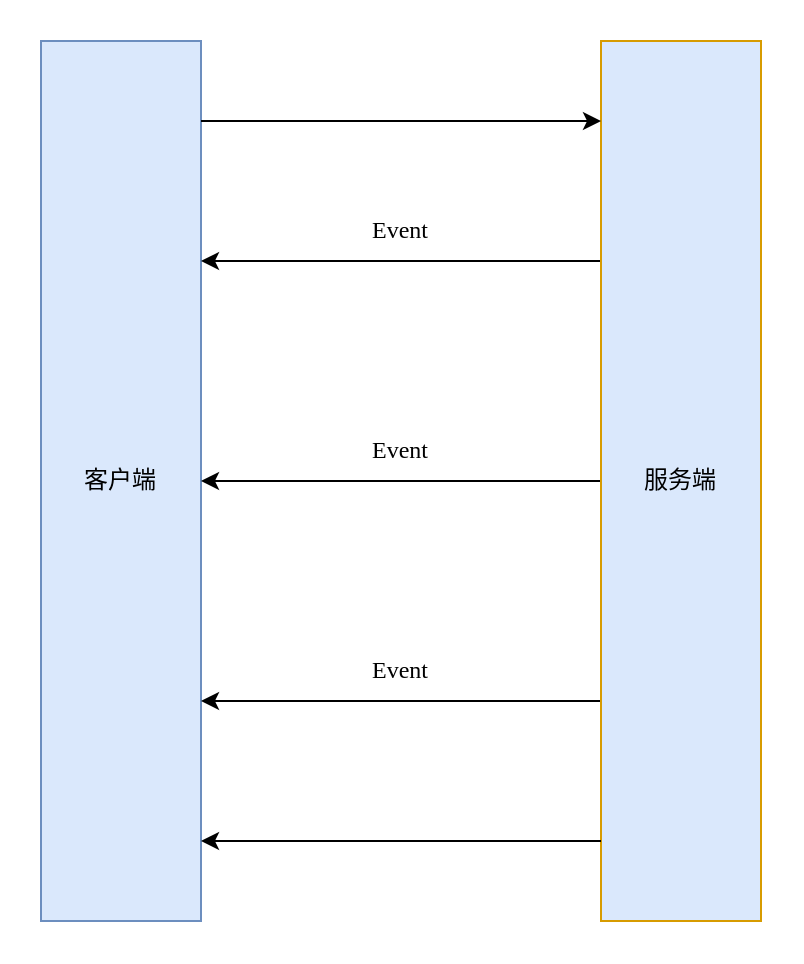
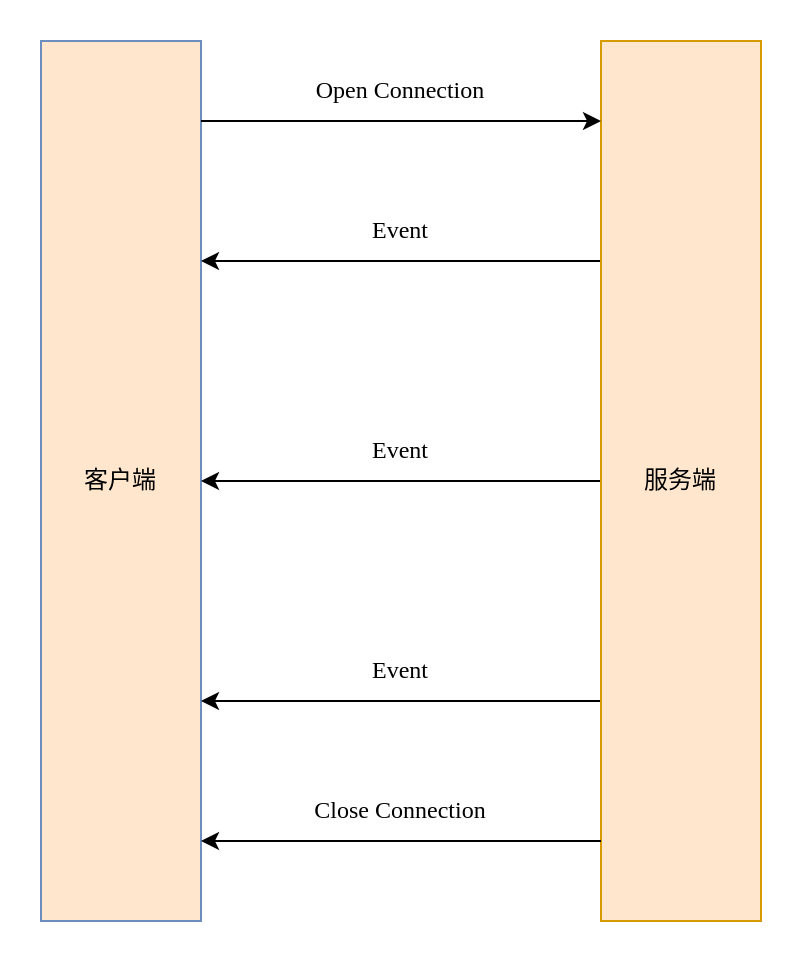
none -> (401, 91)
(121, 481) -> (121, 481)
(681, 481) -> (681, 481)
none -> (401, 811)
